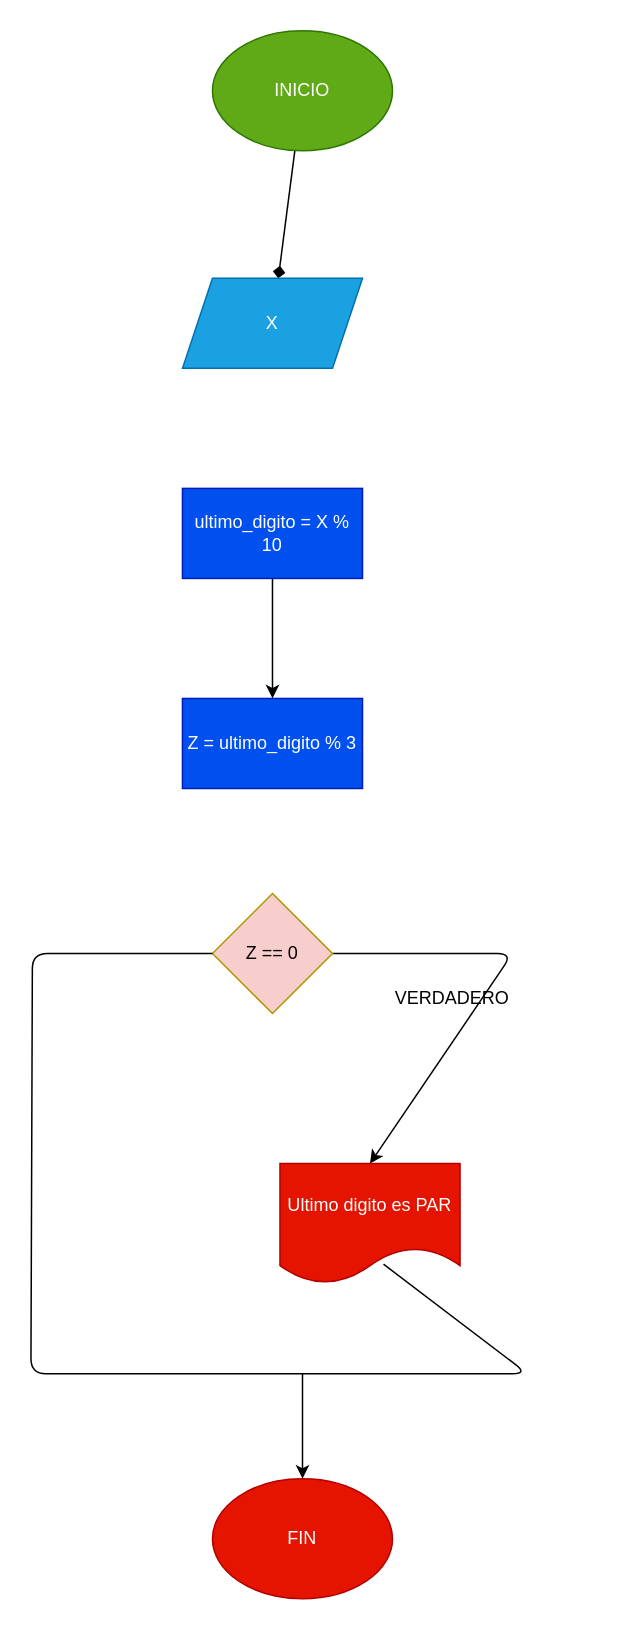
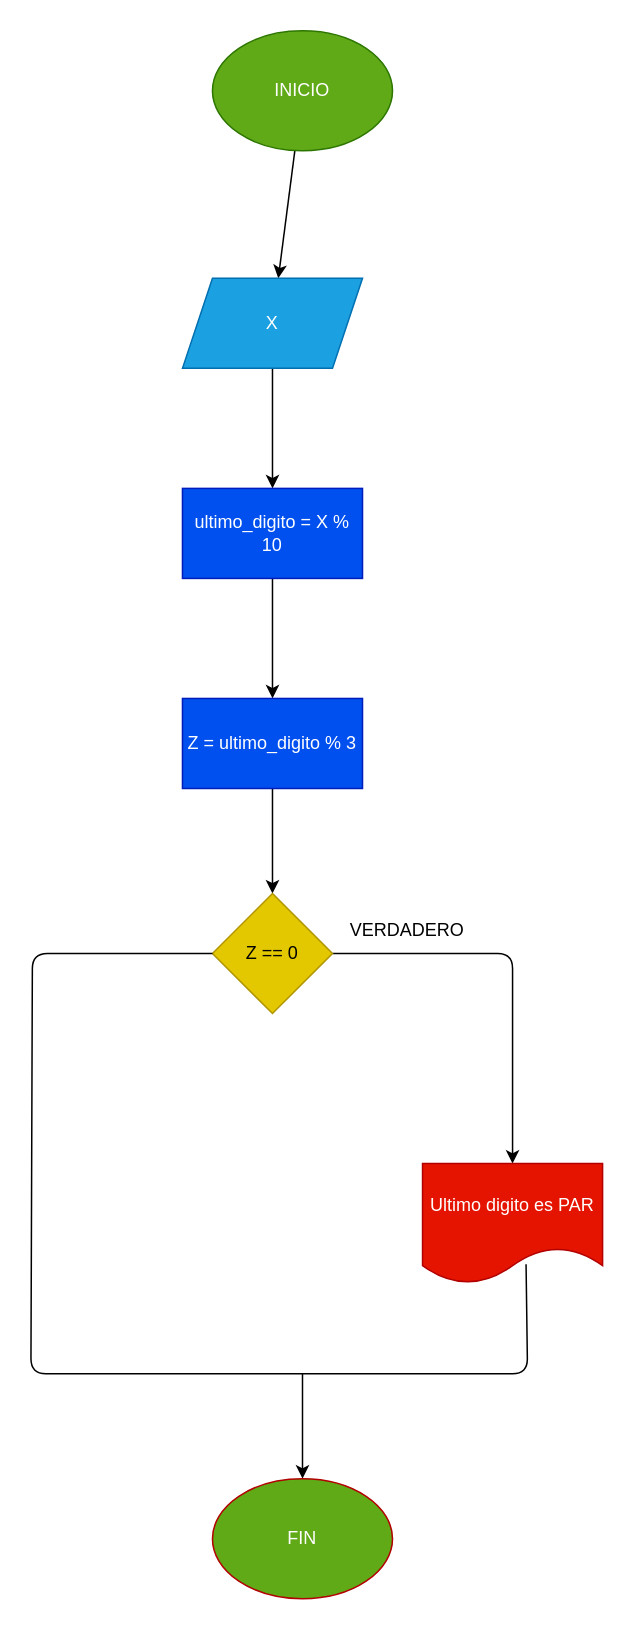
(280, 266) -> (280, 267)
none -> (272, 423)
none -> (272, 835)
(272, 953) -> (272, 953)
(452, 998) -> (407, 931)
(370, 1223) -> (512, 1223)
(302, 1538) -> (302, 1538)
